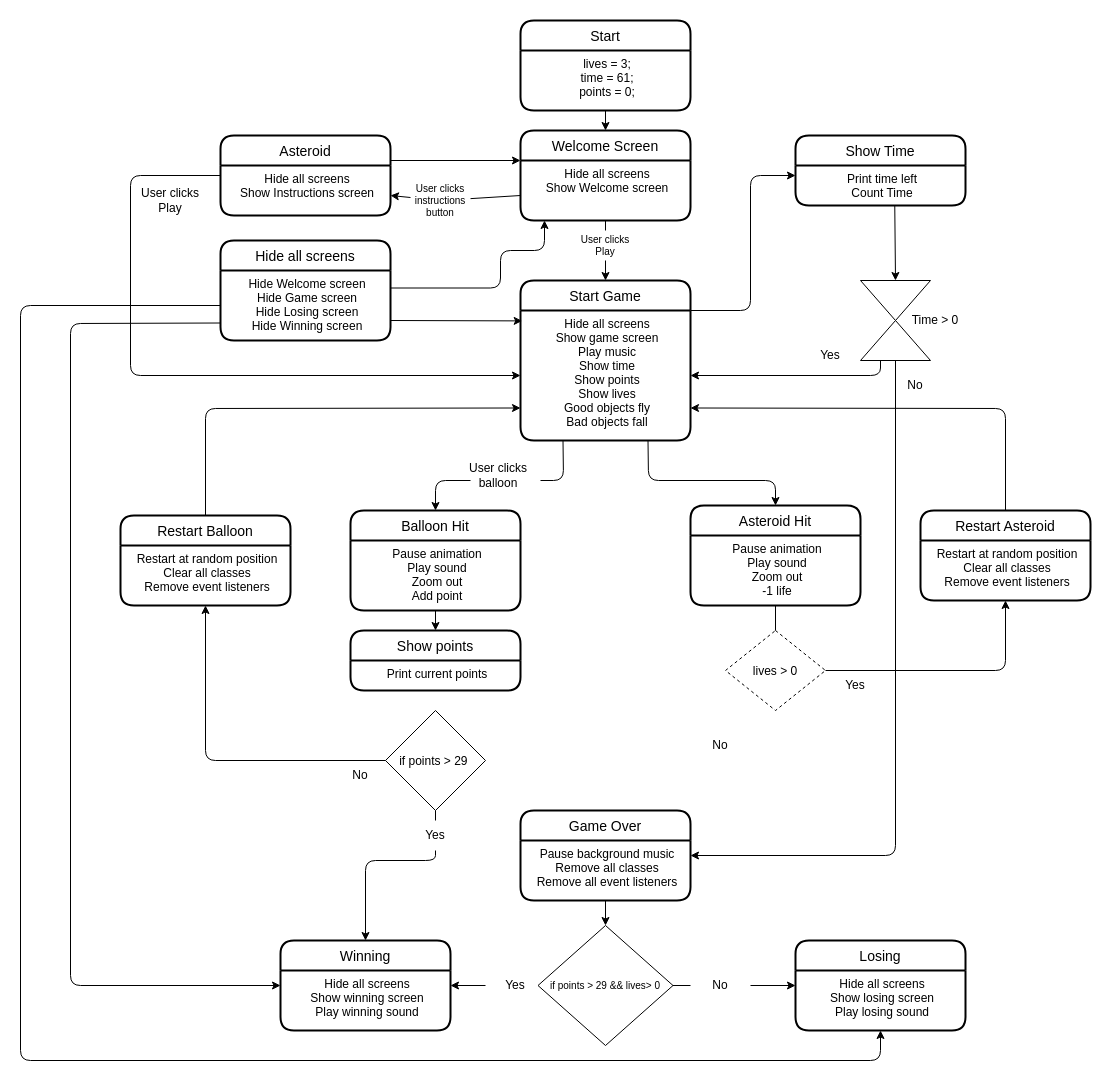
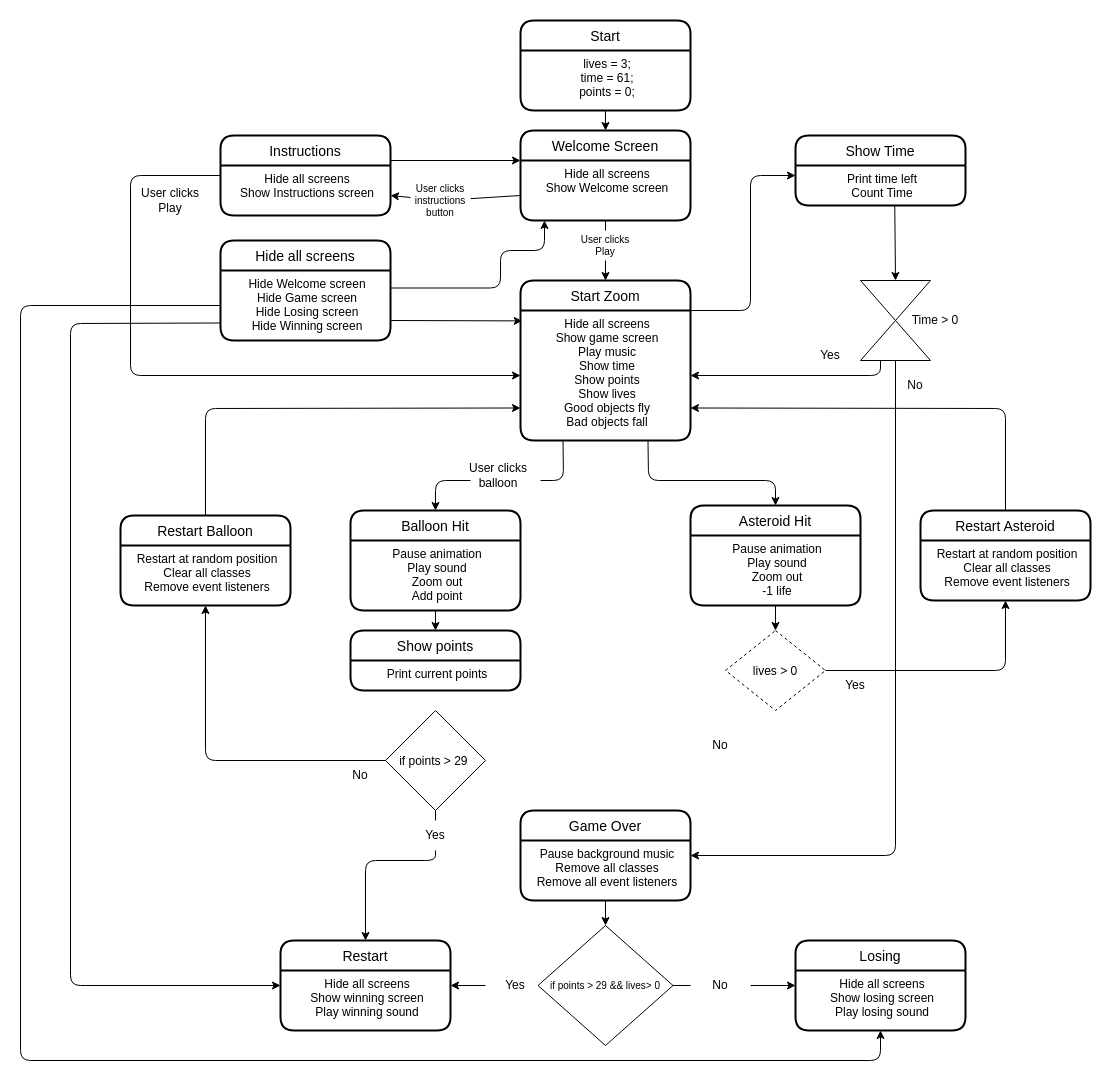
(305, 151) -> (305, 151)
(605, 296) -> (605, 296)
(776, 624) -> (776, 622)
(365, 956) -> (365, 956)
